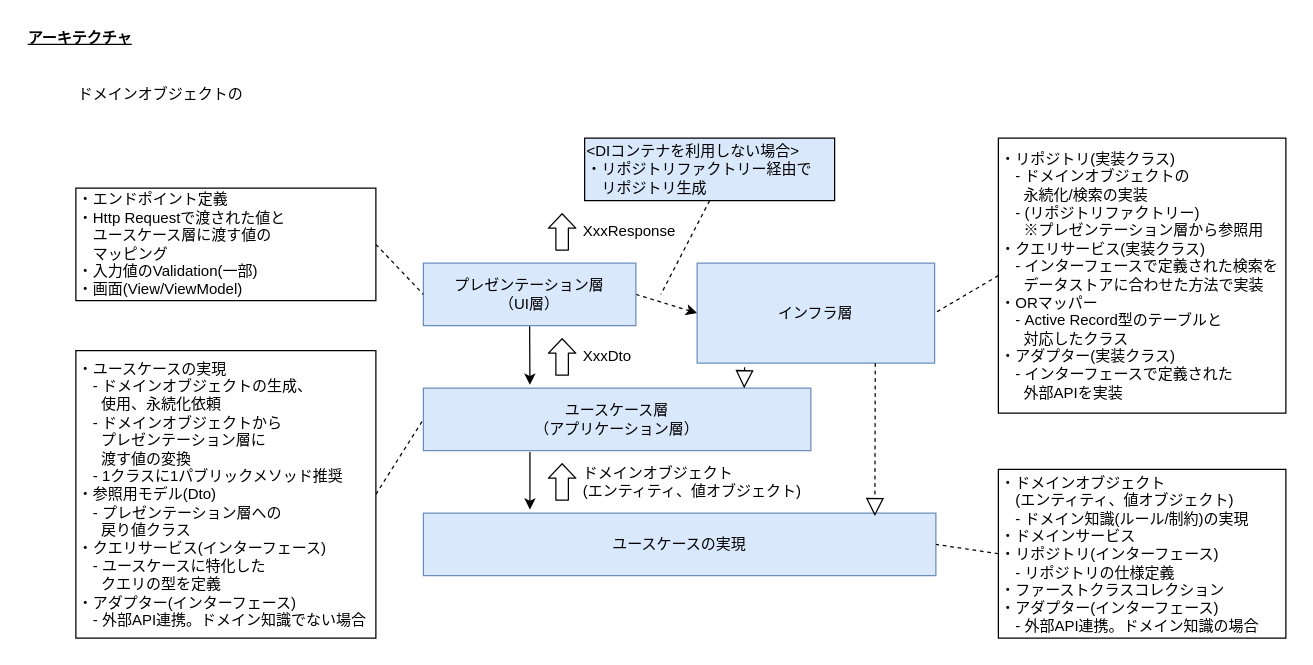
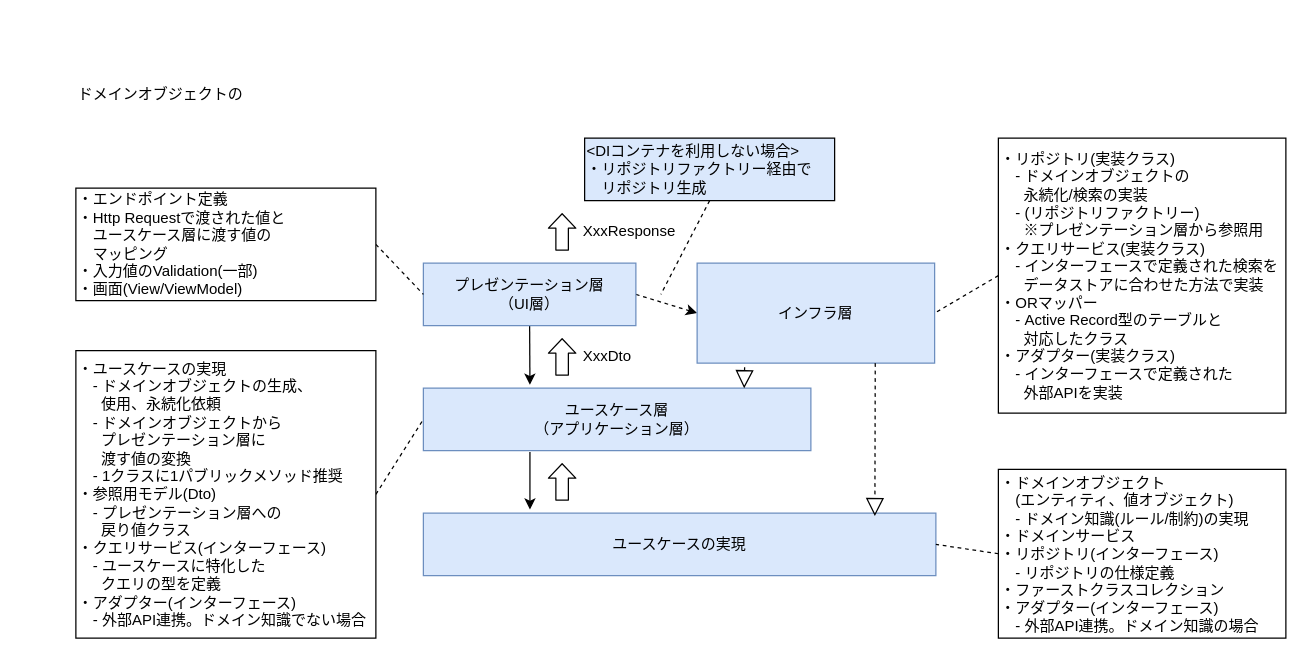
(107, 38) -> none
(702, 482) -> none
